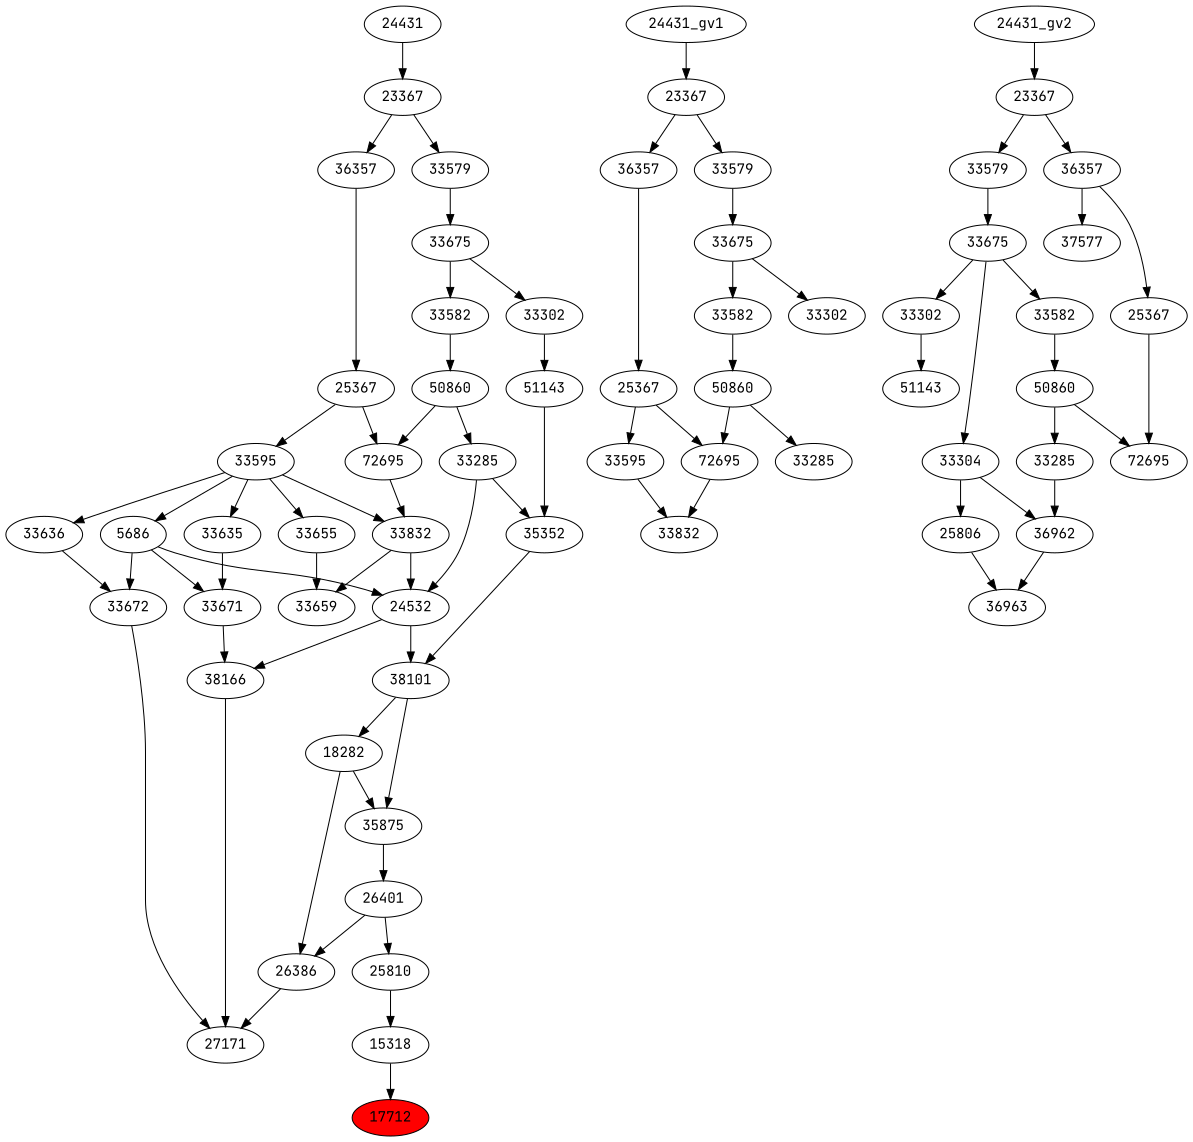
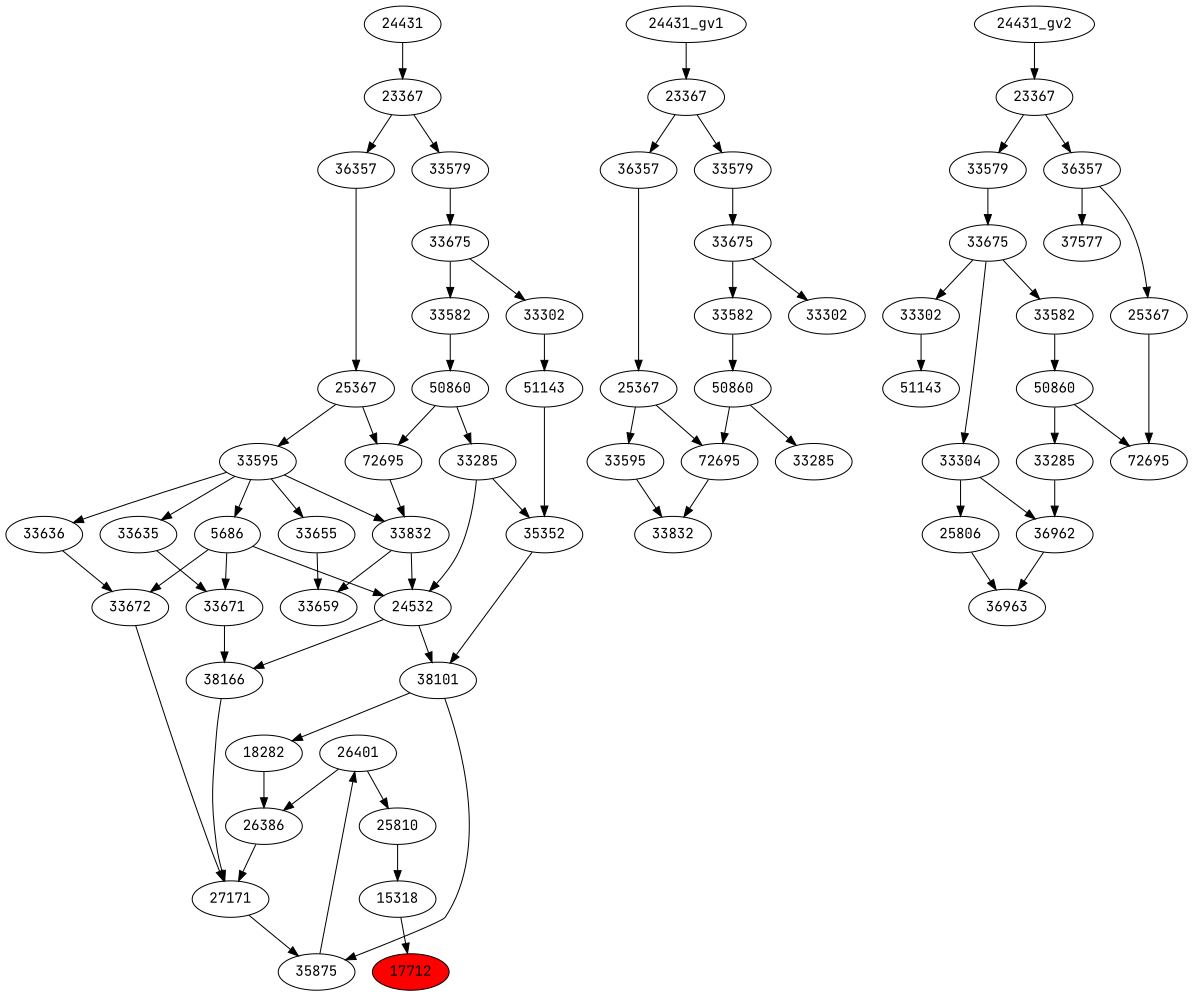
(361, 785) -> (270, 932)
